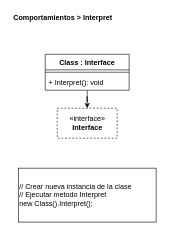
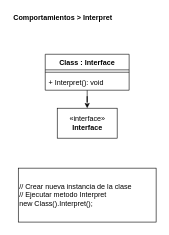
(87, 123) -> (87, 123)
